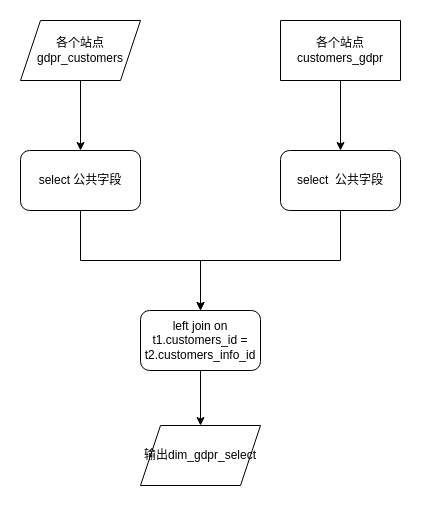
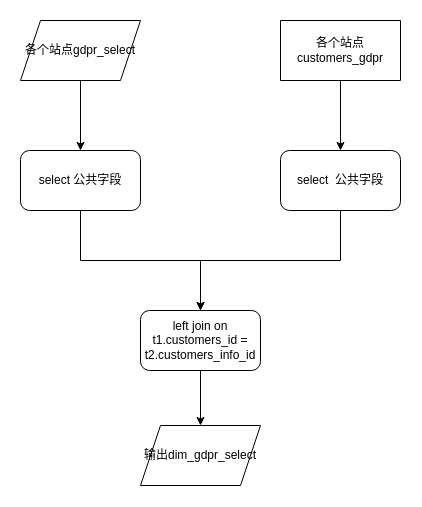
(81, 51) -> (81, 51)
